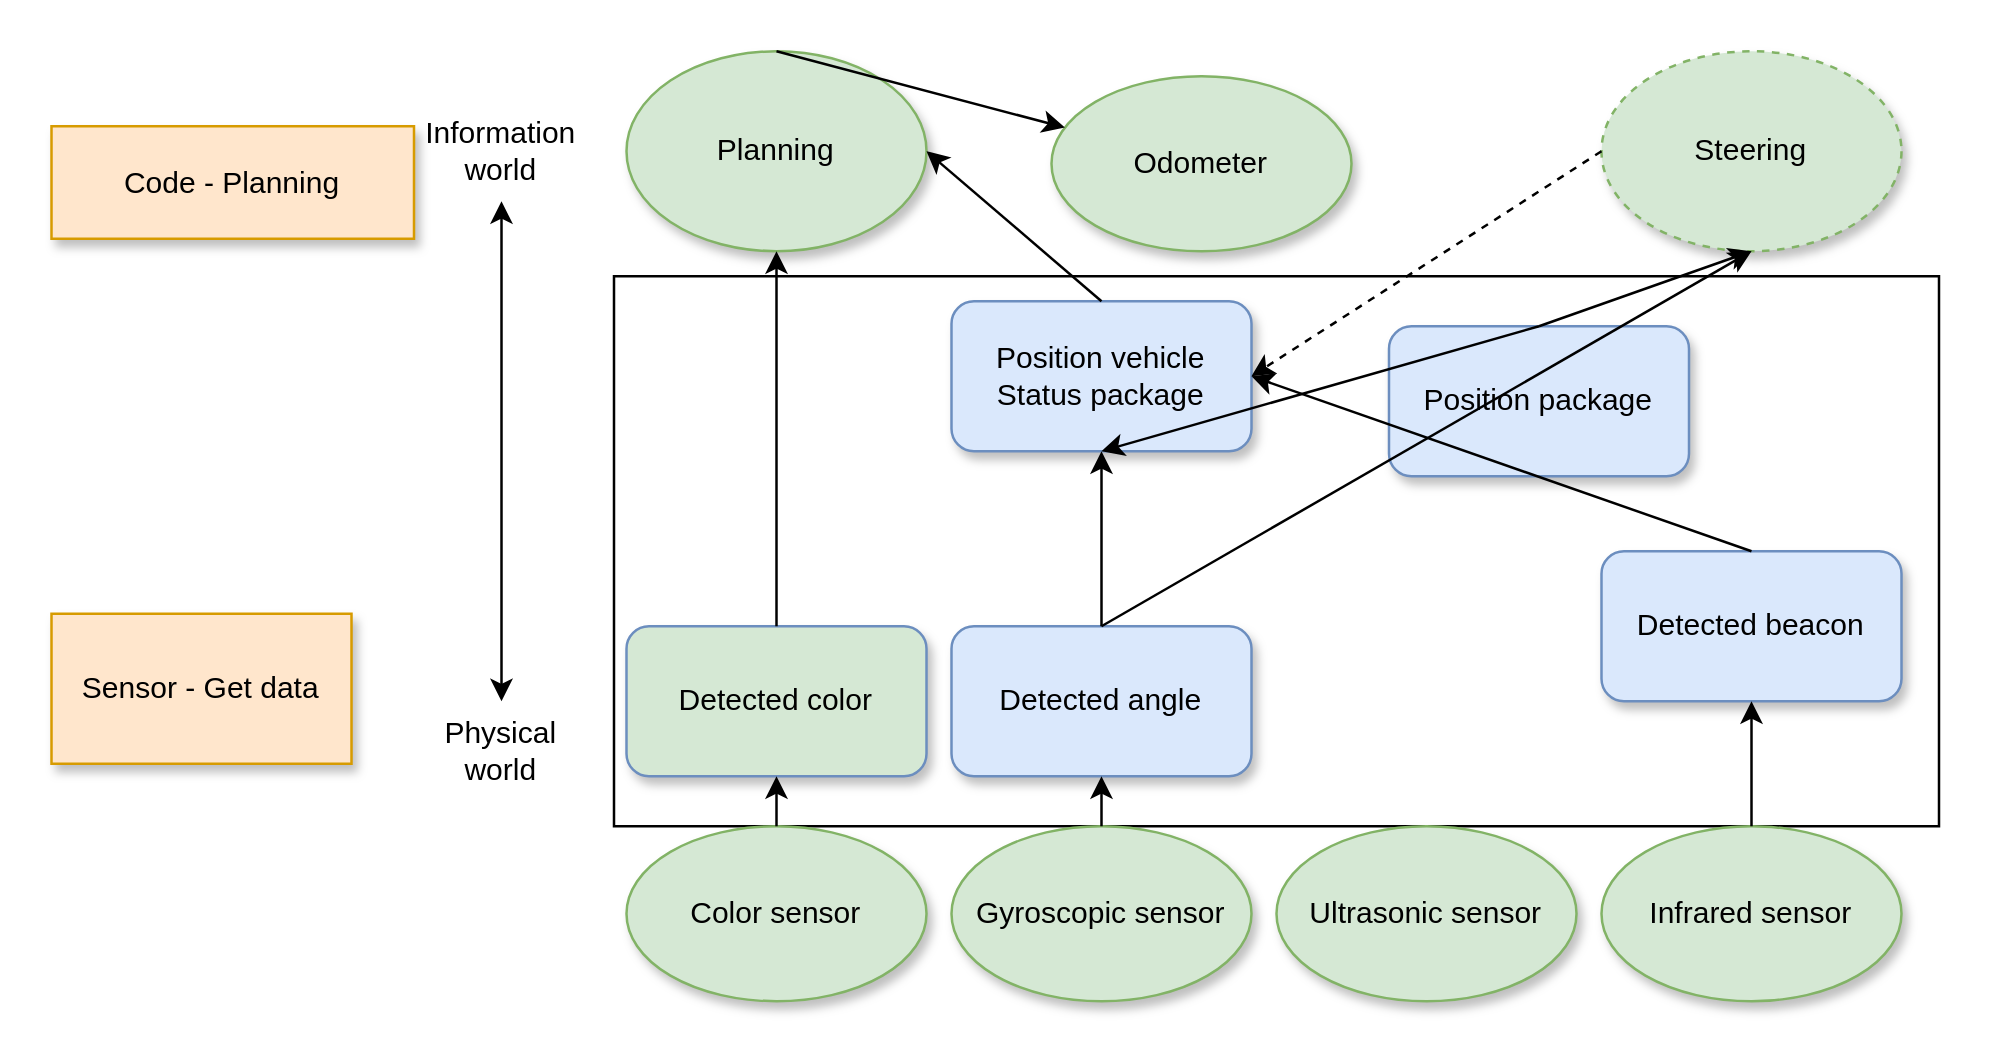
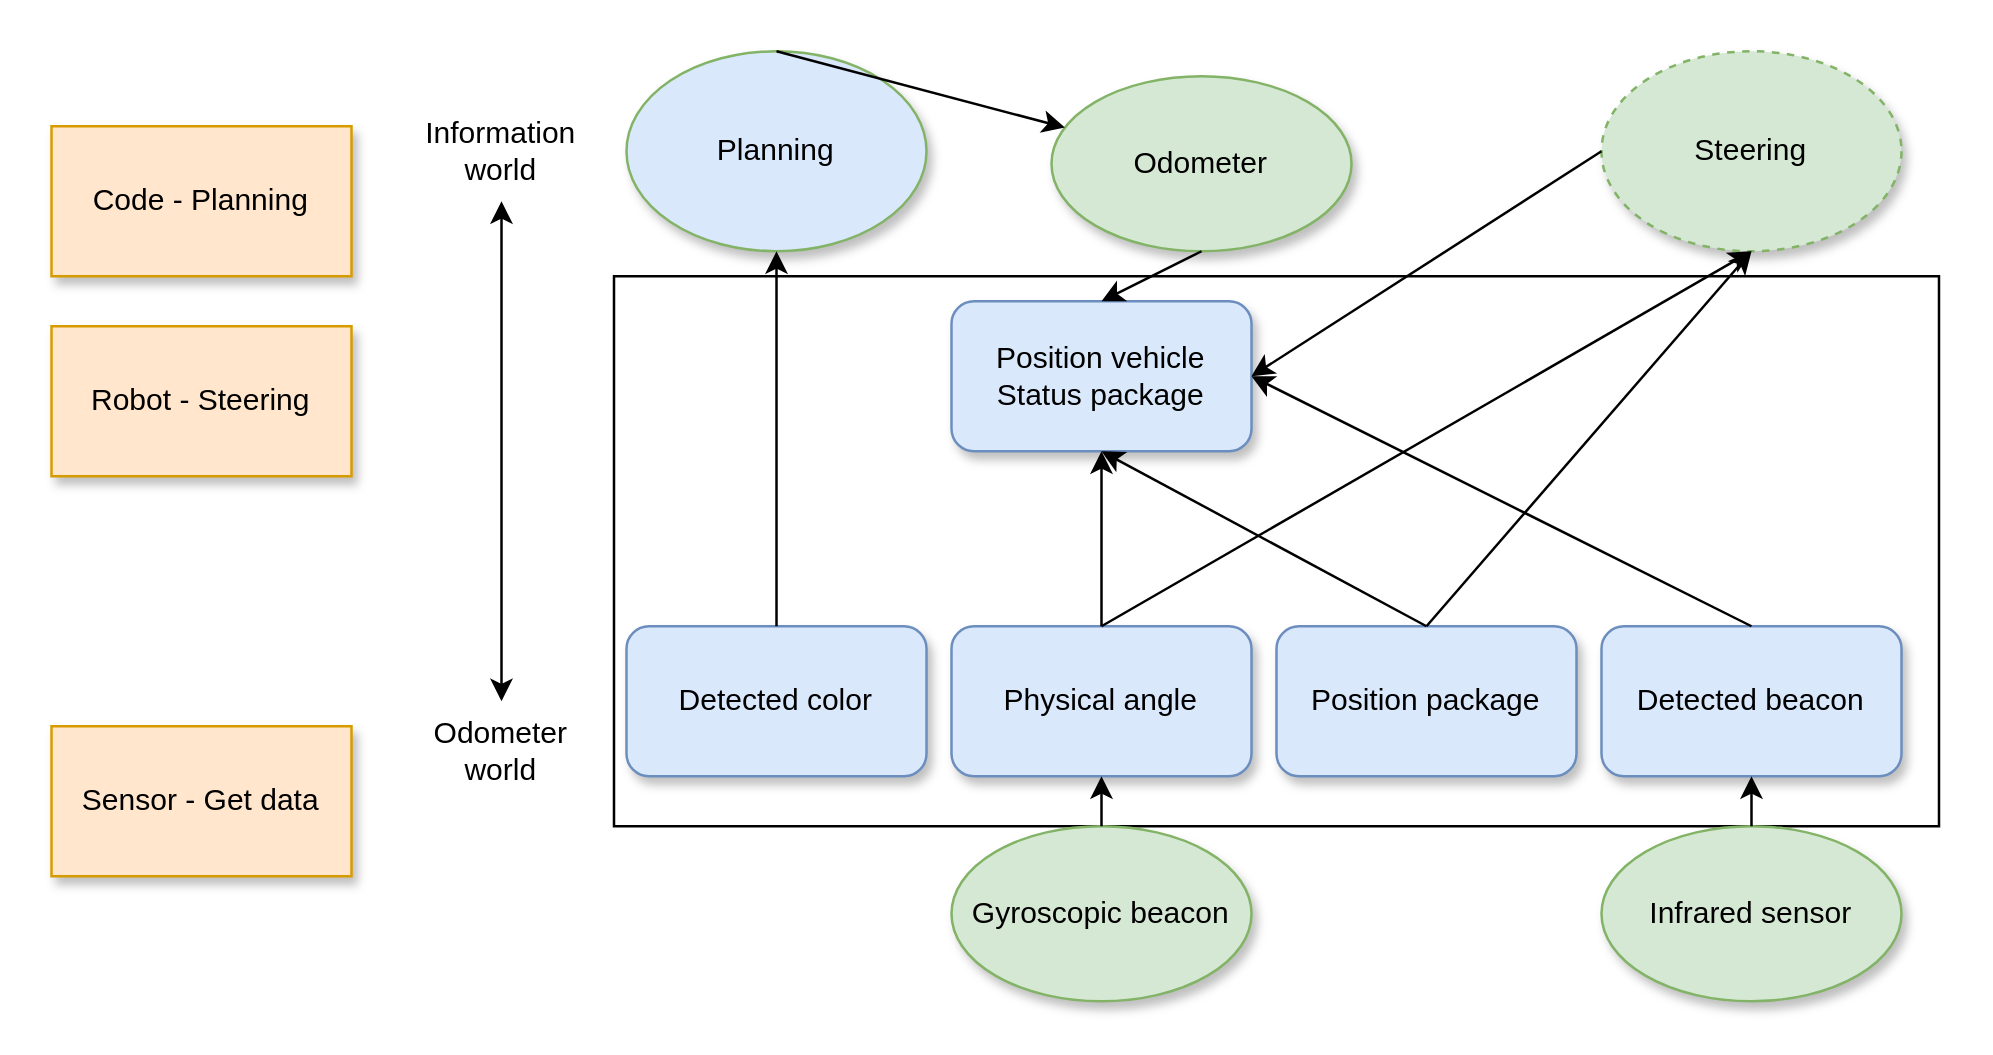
(776, 151) -> (776, 151)
(233, 183) -> (201, 201)
(1020, 231) -> none
(1430, 261) -> (1430, 261)
none -> (1159, 272)
none -> (201, 401)
(1539, 401) -> (1426, 701)
(1751, 626) -> (1751, 701)
(201, 689) -> (201, 801)
(776, 701) -> (776, 701)
(1101, 701) -> (1101, 701)
(501, 751) -> (501, 751)
(776, 809) -> none
(776, 914) -> none
(1101, 914) -> (1101, 914)
(1426, 914) -> none
